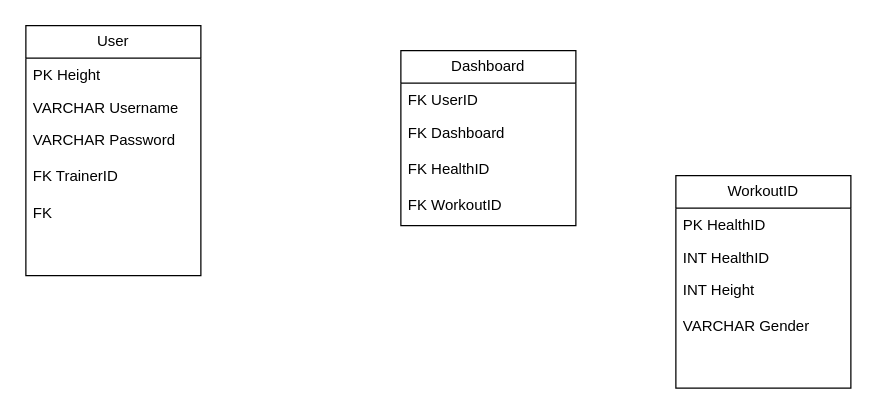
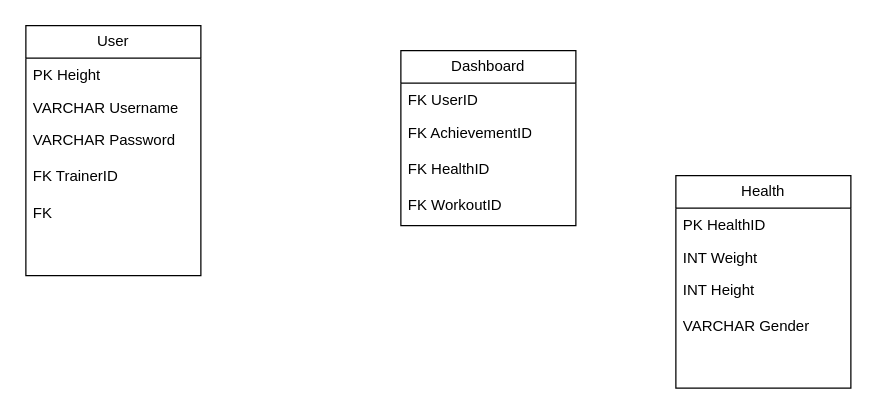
(457, 151) -> (471, 151)
(763, 192) -> (763, 192)
(730, 258) -> (721, 258)
